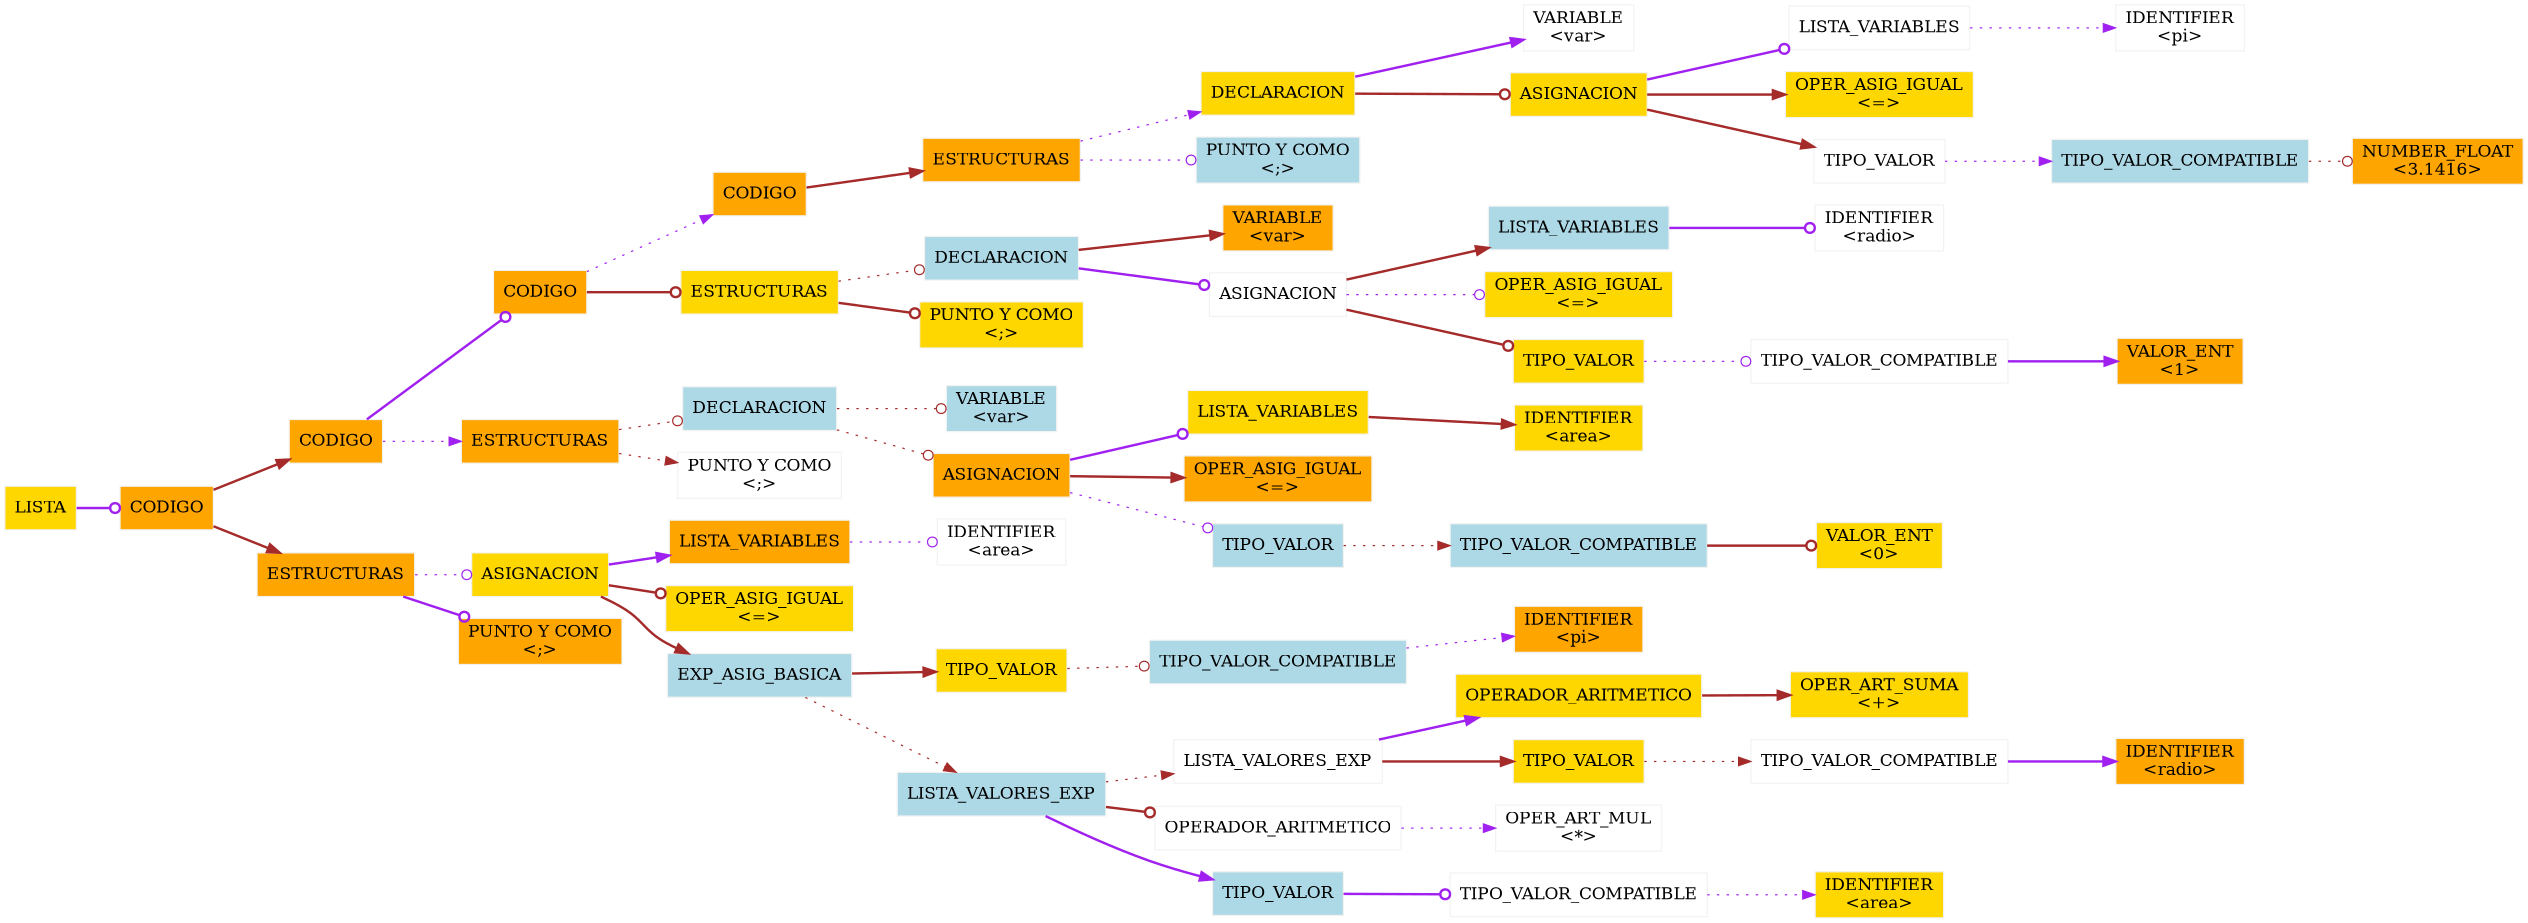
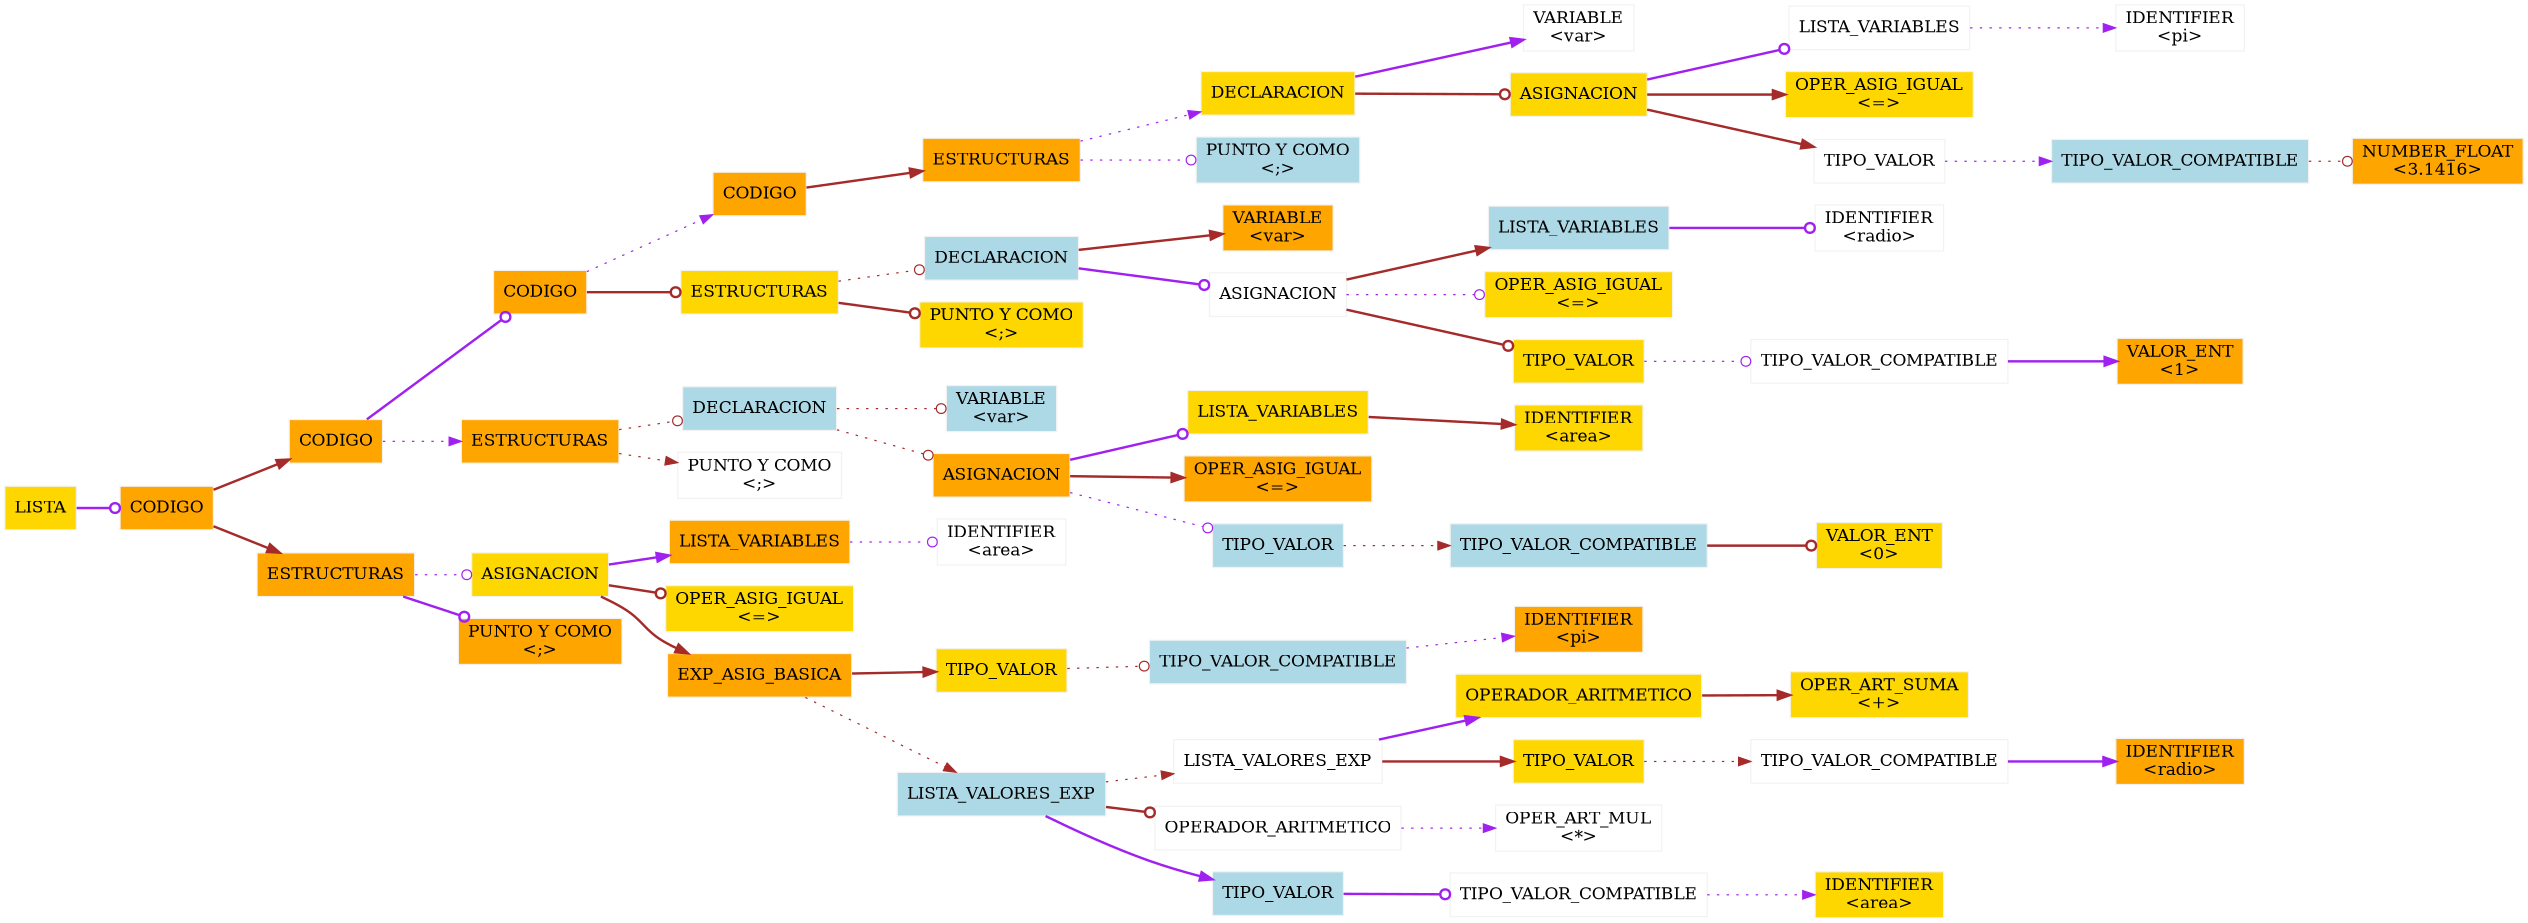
(760, 675) -> (760, 675)
